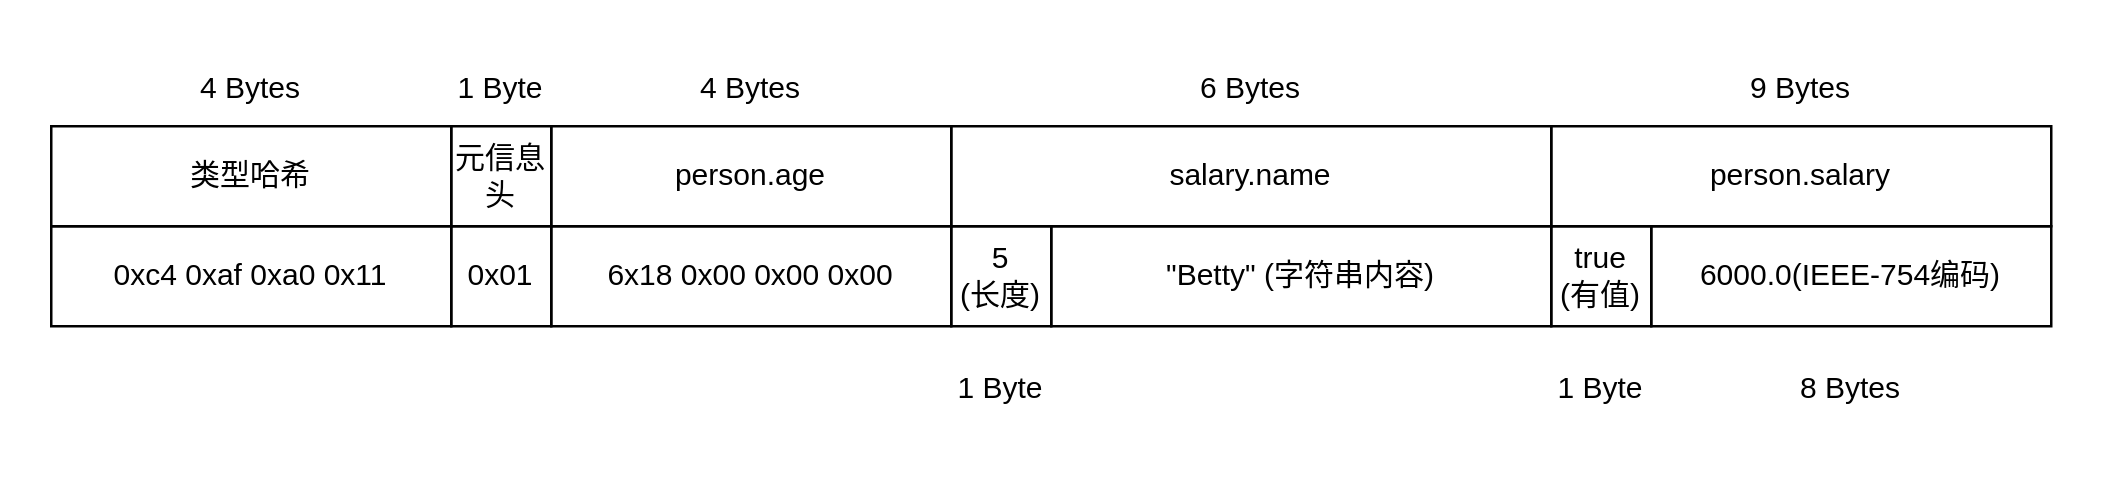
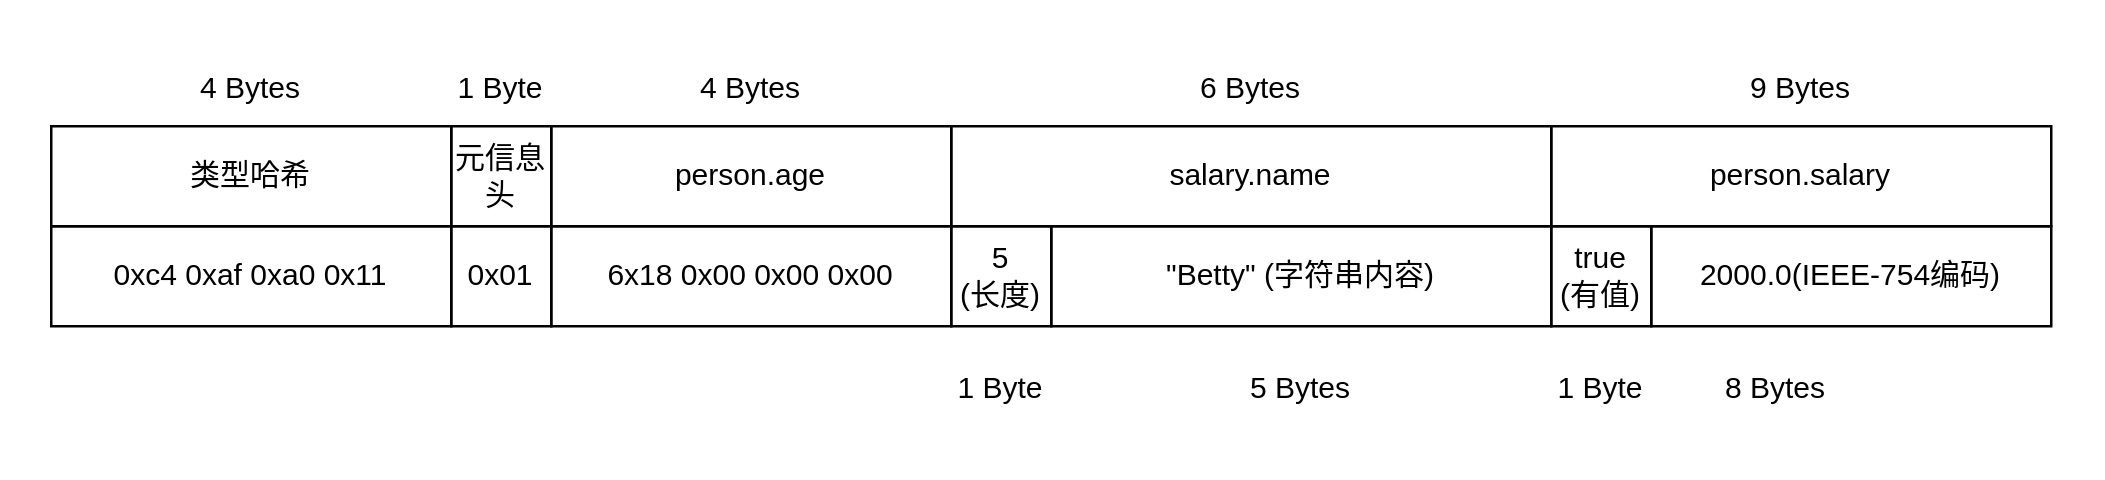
(1851, 276) -> (1851, 276)
none -> (1301, 389)
(1851, 389) -> (1776, 389)
